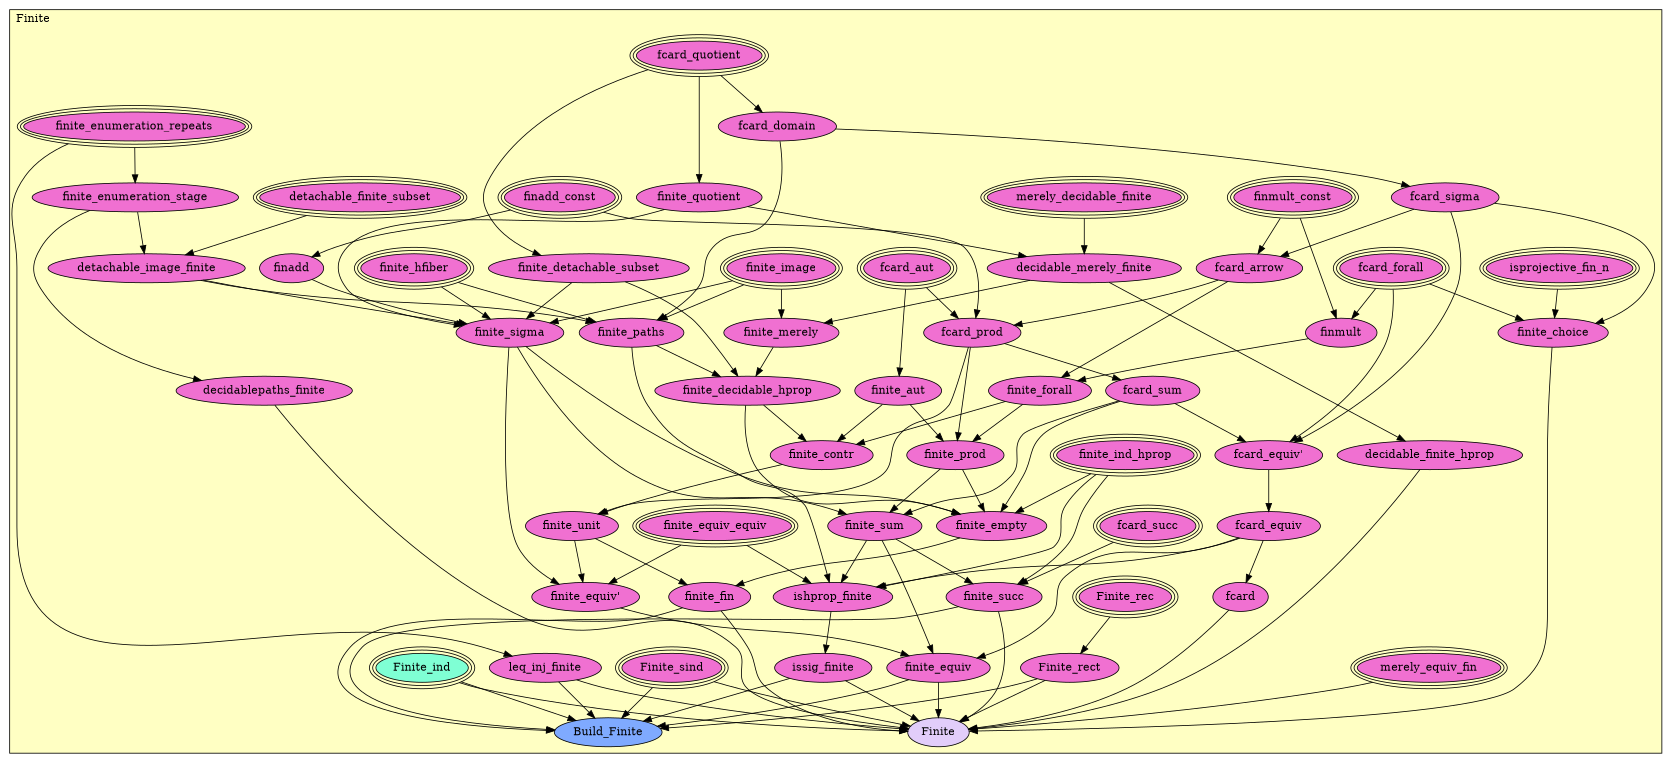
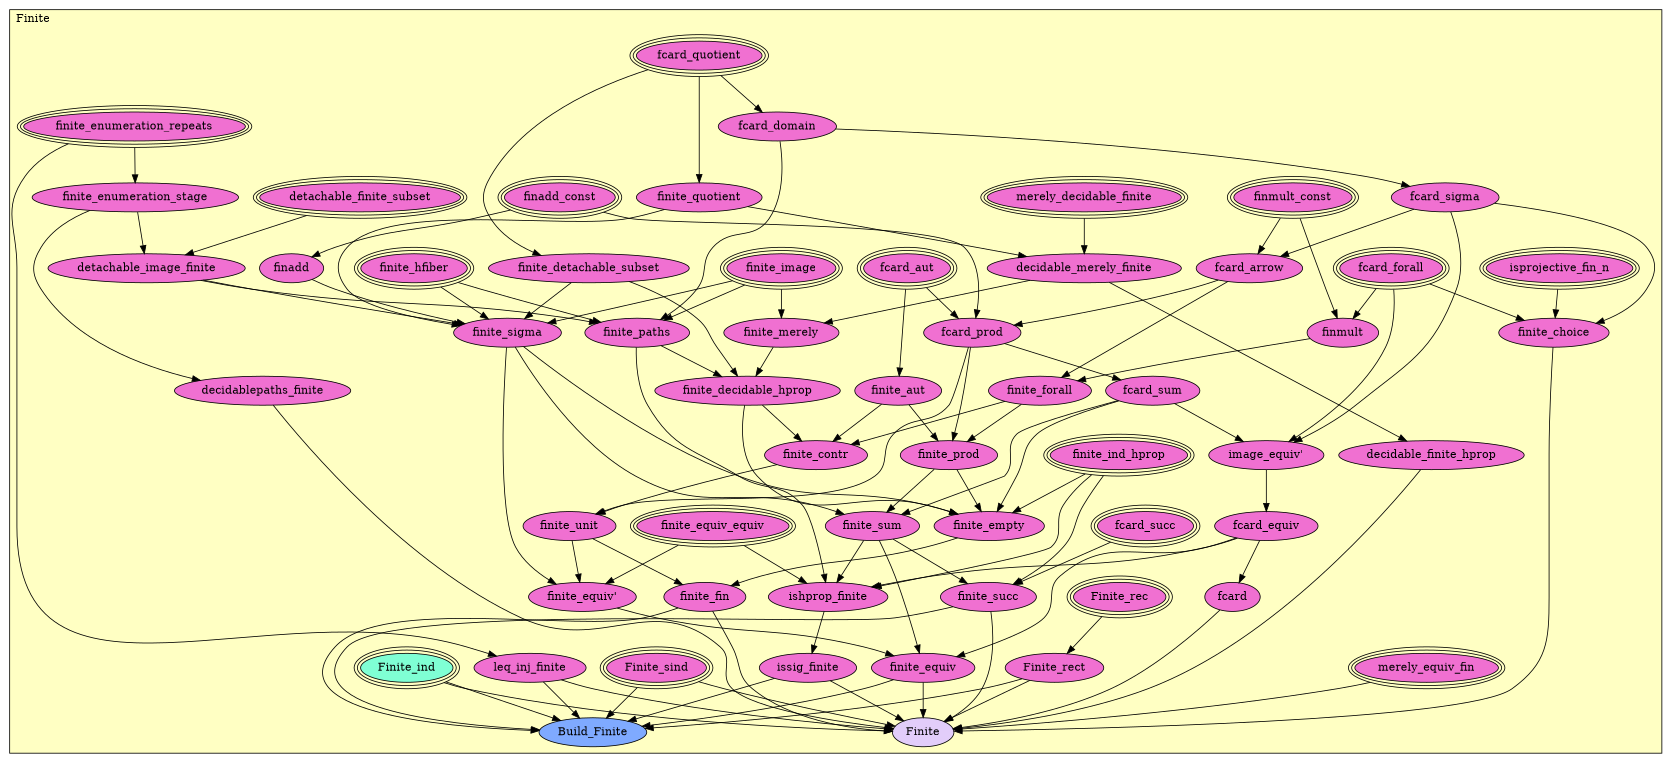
(1269, 455) -> (1266, 455)
